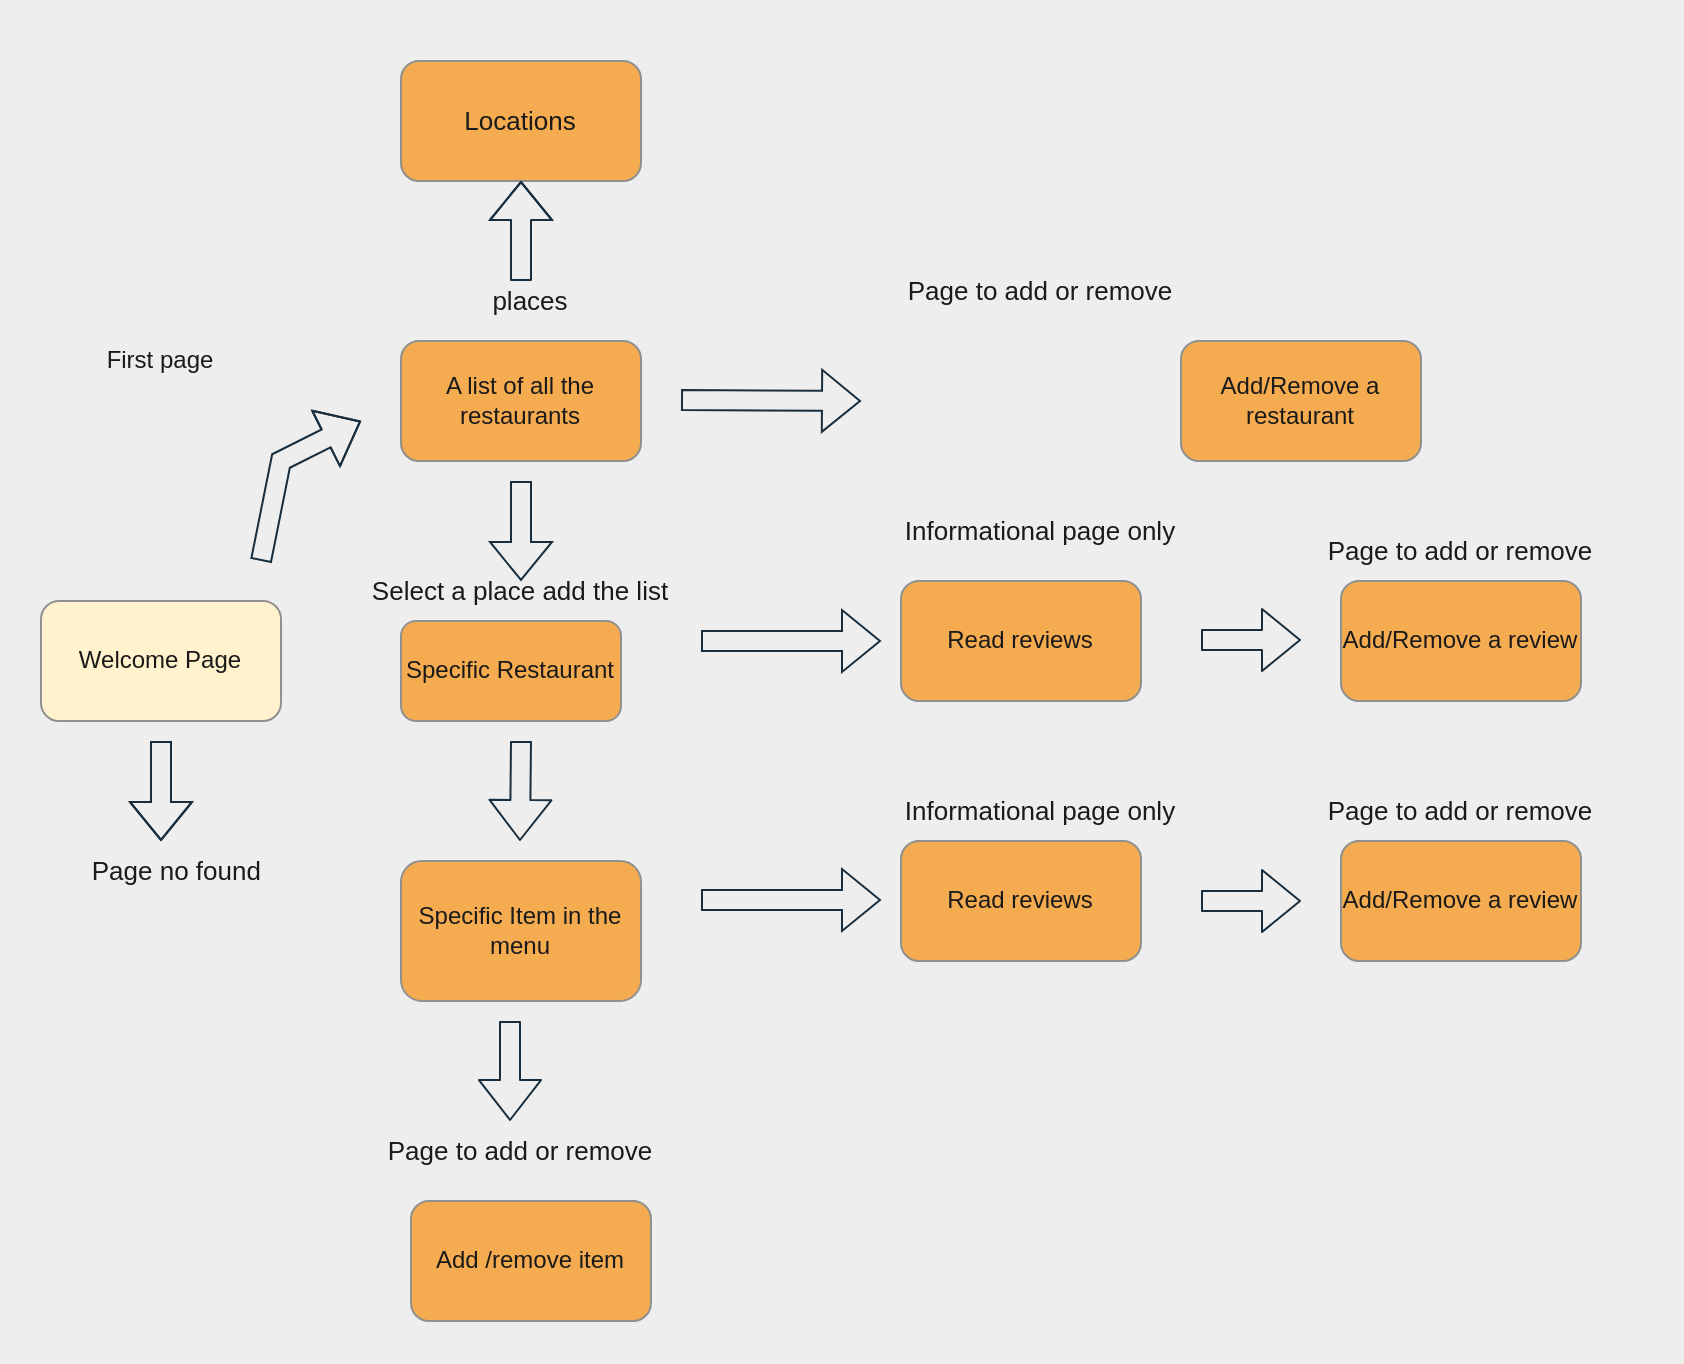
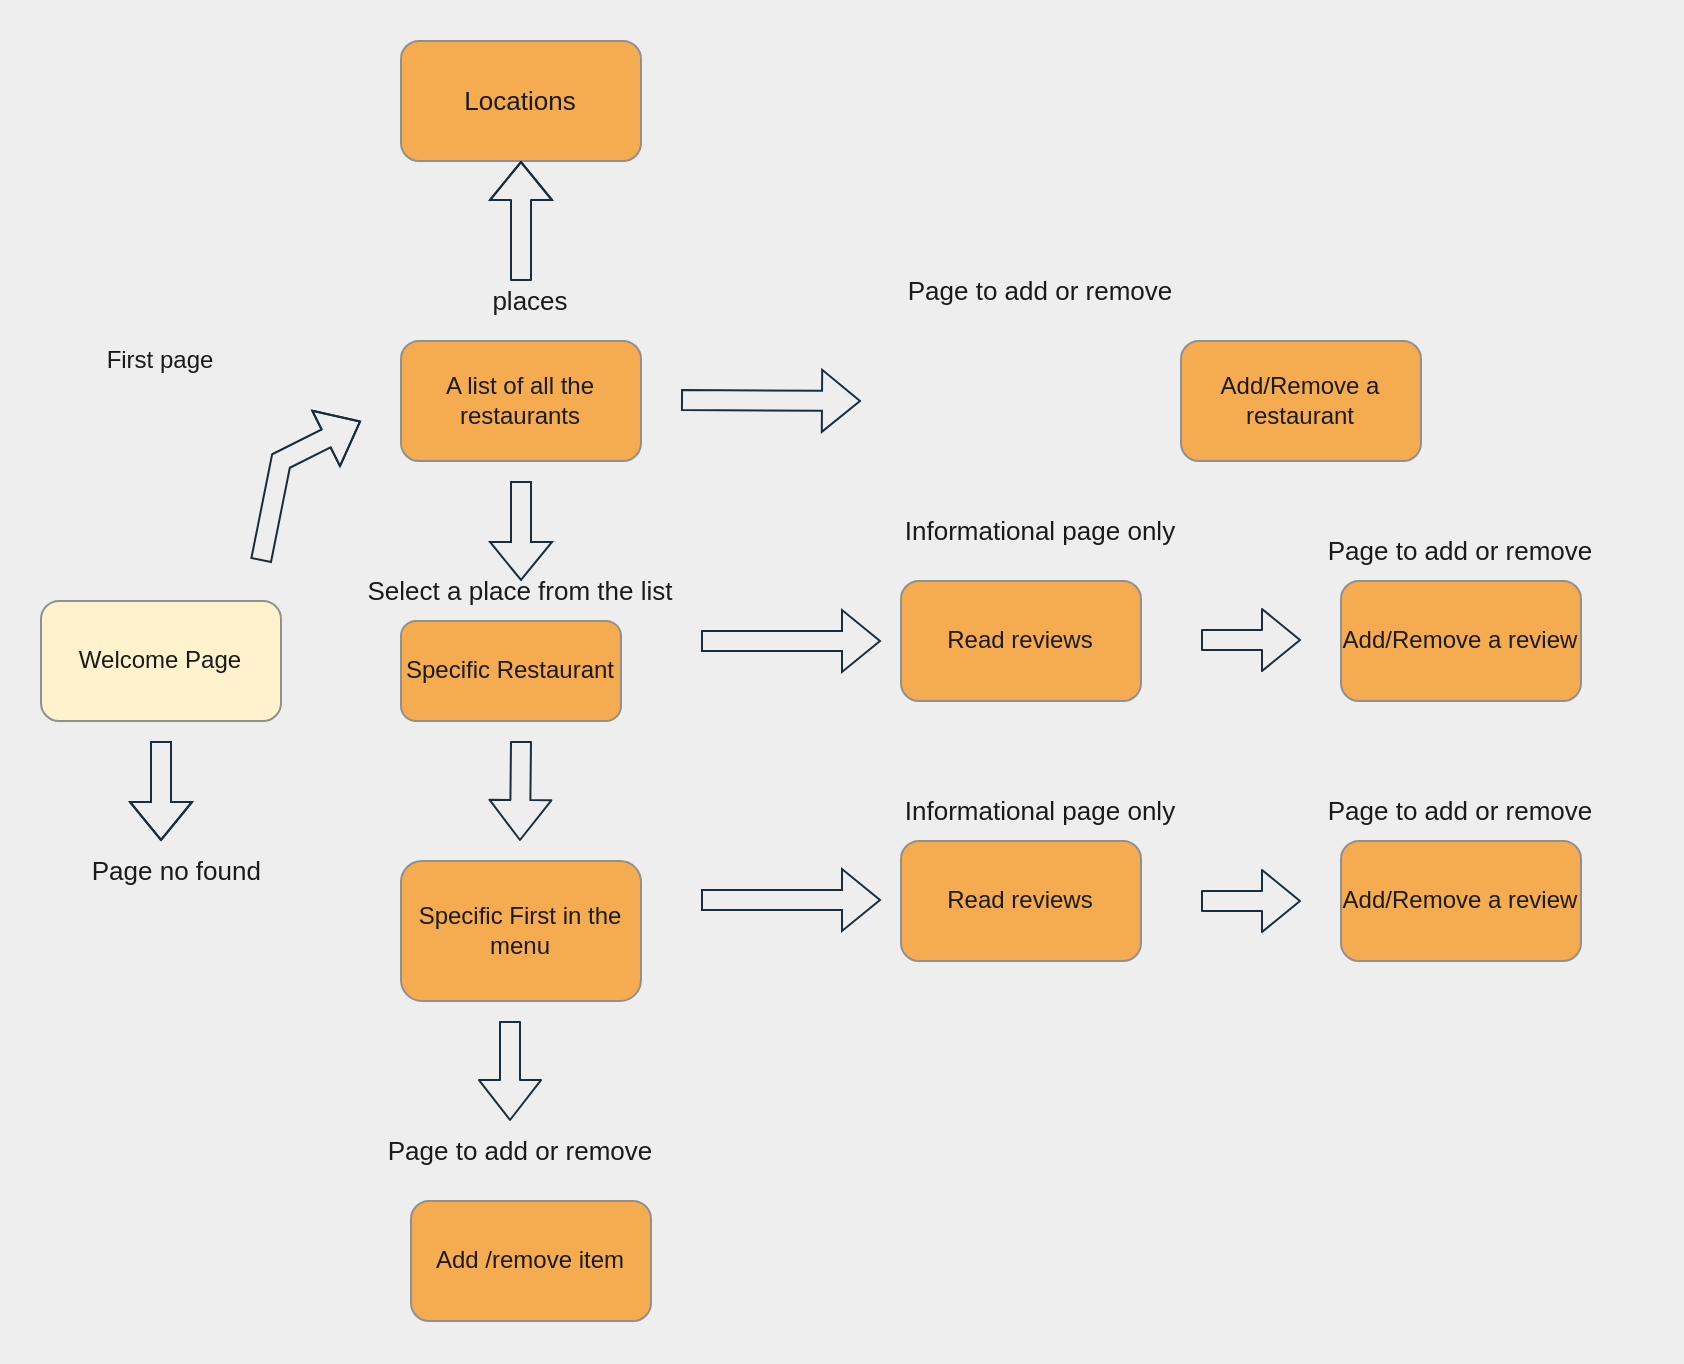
(521, 121) -> (521, 101)
(521, 591) -> (521, 591)
(521, 931) -> (521, 931)
